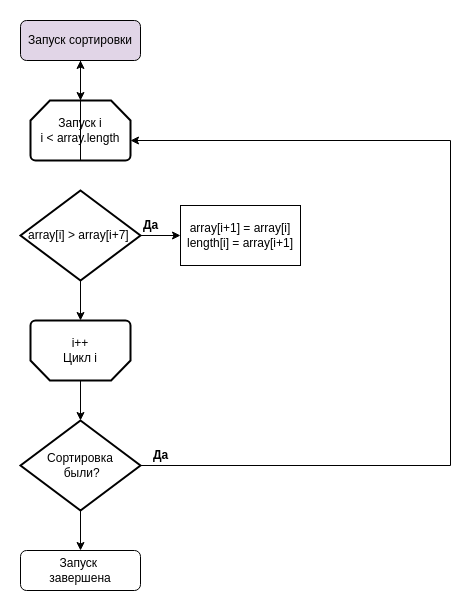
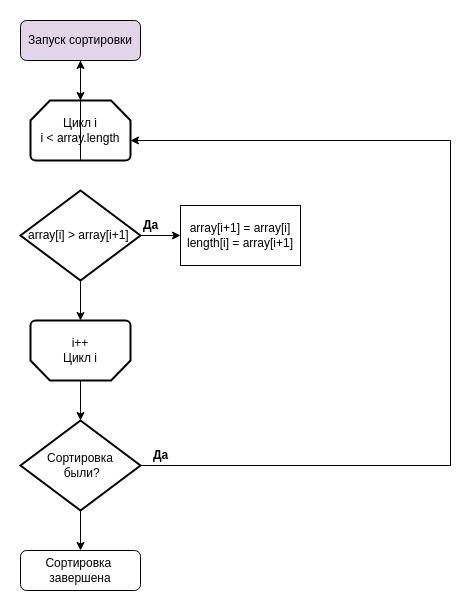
(81, 131) -> (81, 131)
(81, 236) -> (81, 236)
(81, 571) -> (81, 571)
